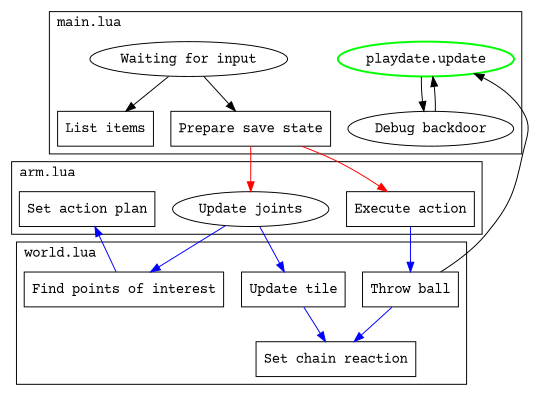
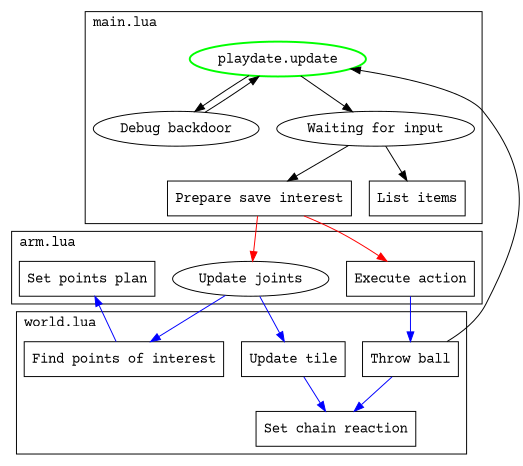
none -> (323, 91)
(251, 129) -> (259, 198)
(87, 209) -> (87, 279)
